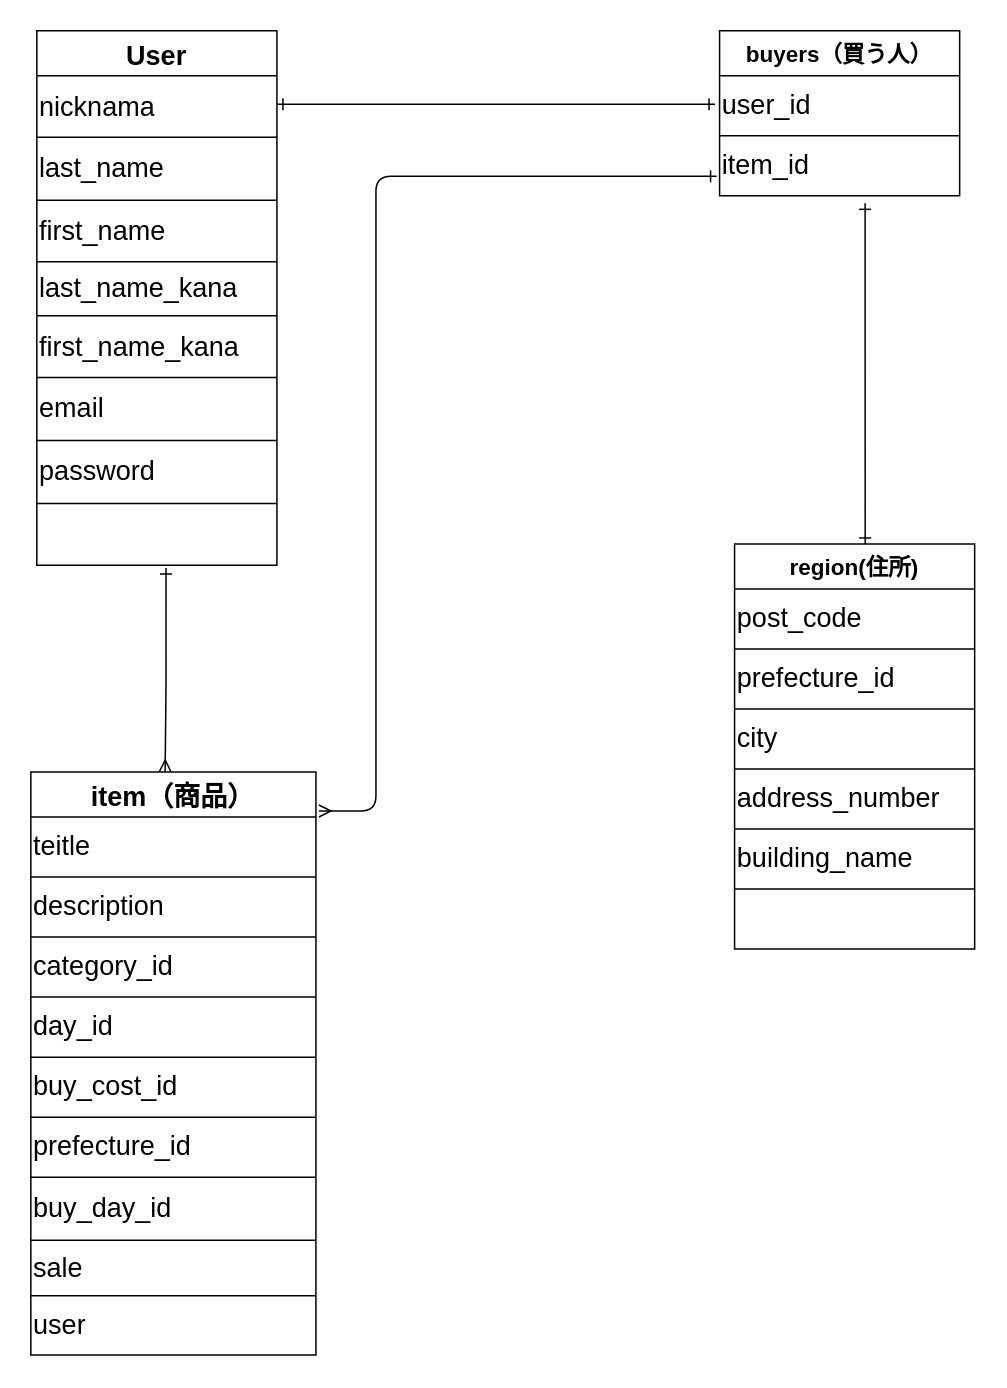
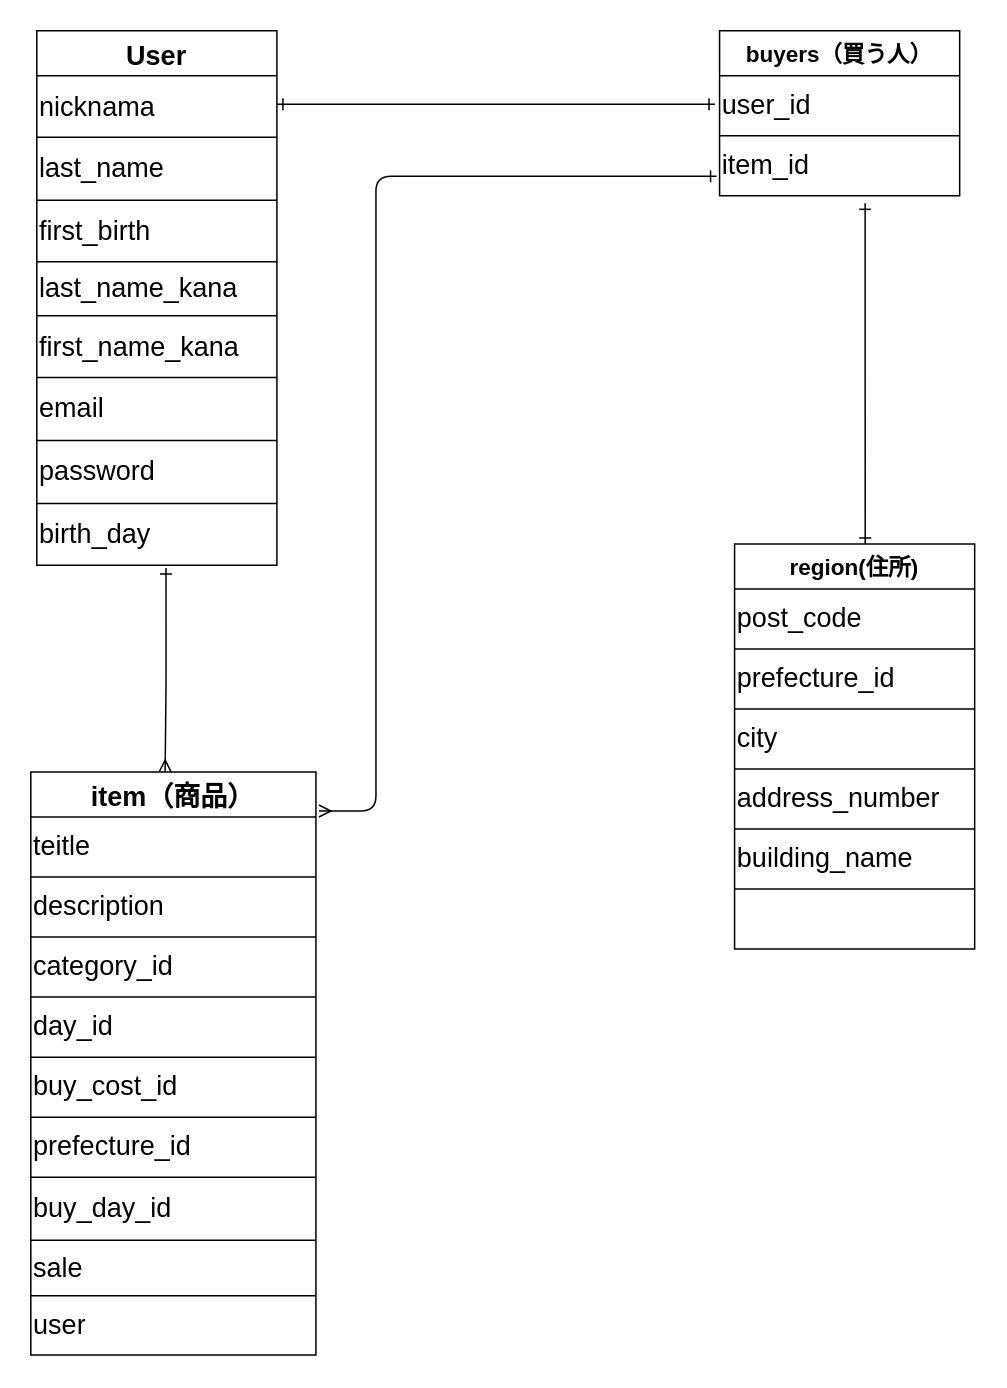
(112, 232) -> (116, 232)
none -> (157, 534)
